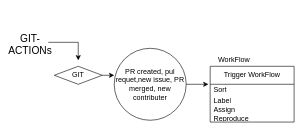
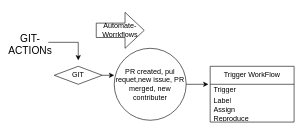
none -> (120, 30)
(234, 60) -> none
(222, 90) -> (227, 90)
